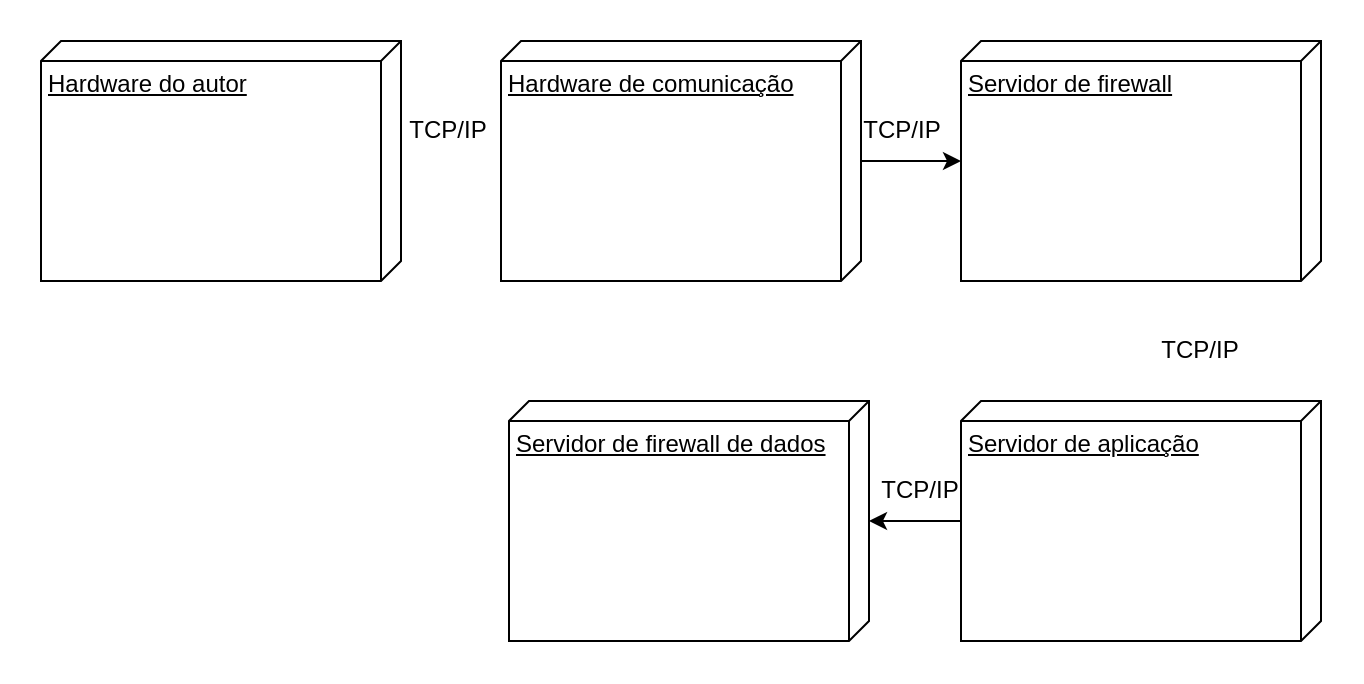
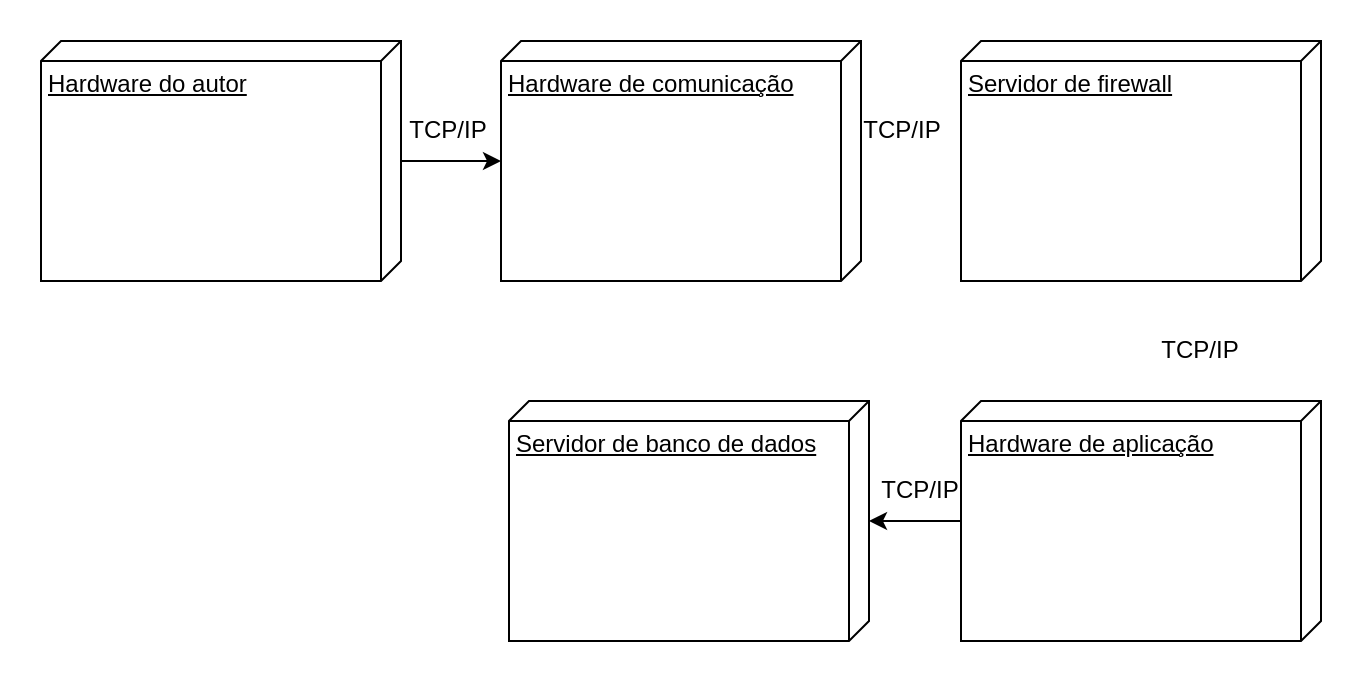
none -> (444, 161)
(904, 161) -> none
(1095, 445) -> (1098, 445)
(681, 460) -> (676, 445)
